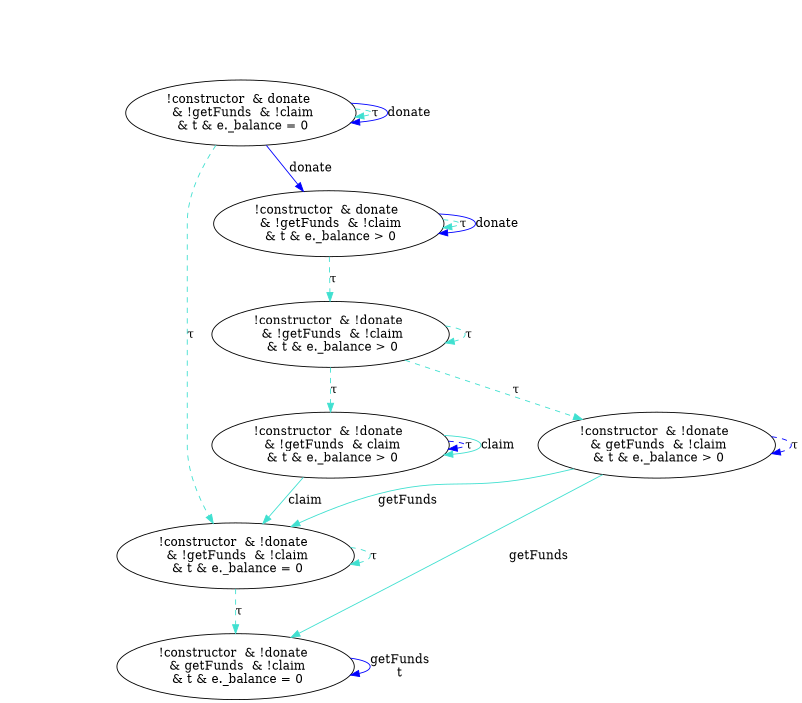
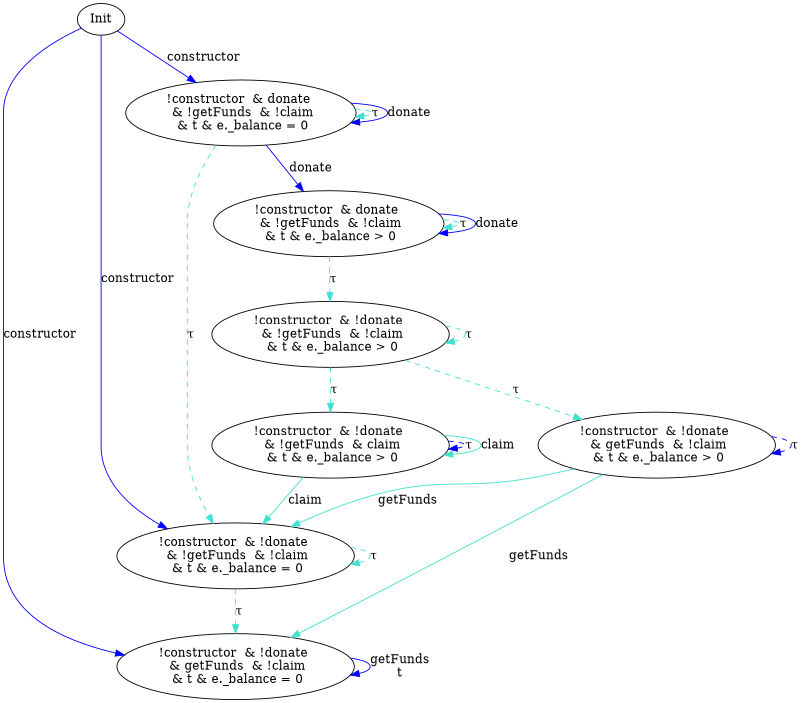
none -> (101, 19)
